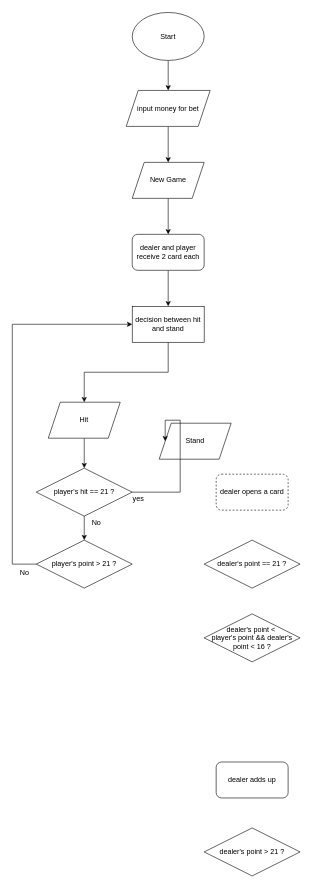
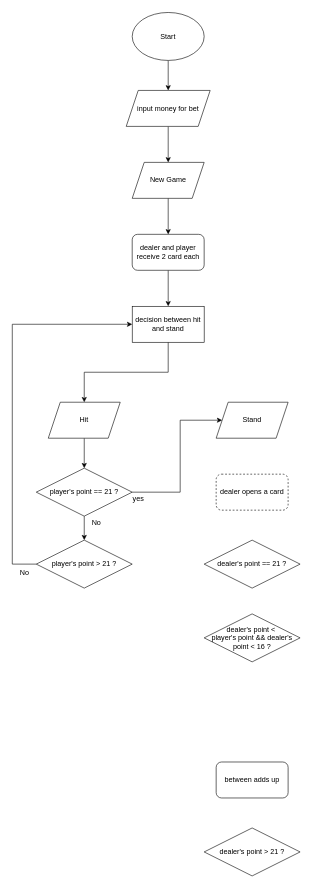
(195, 441) -> (252, 420)
(84, 492) -> (84, 492)
(252, 780) -> (252, 780)
